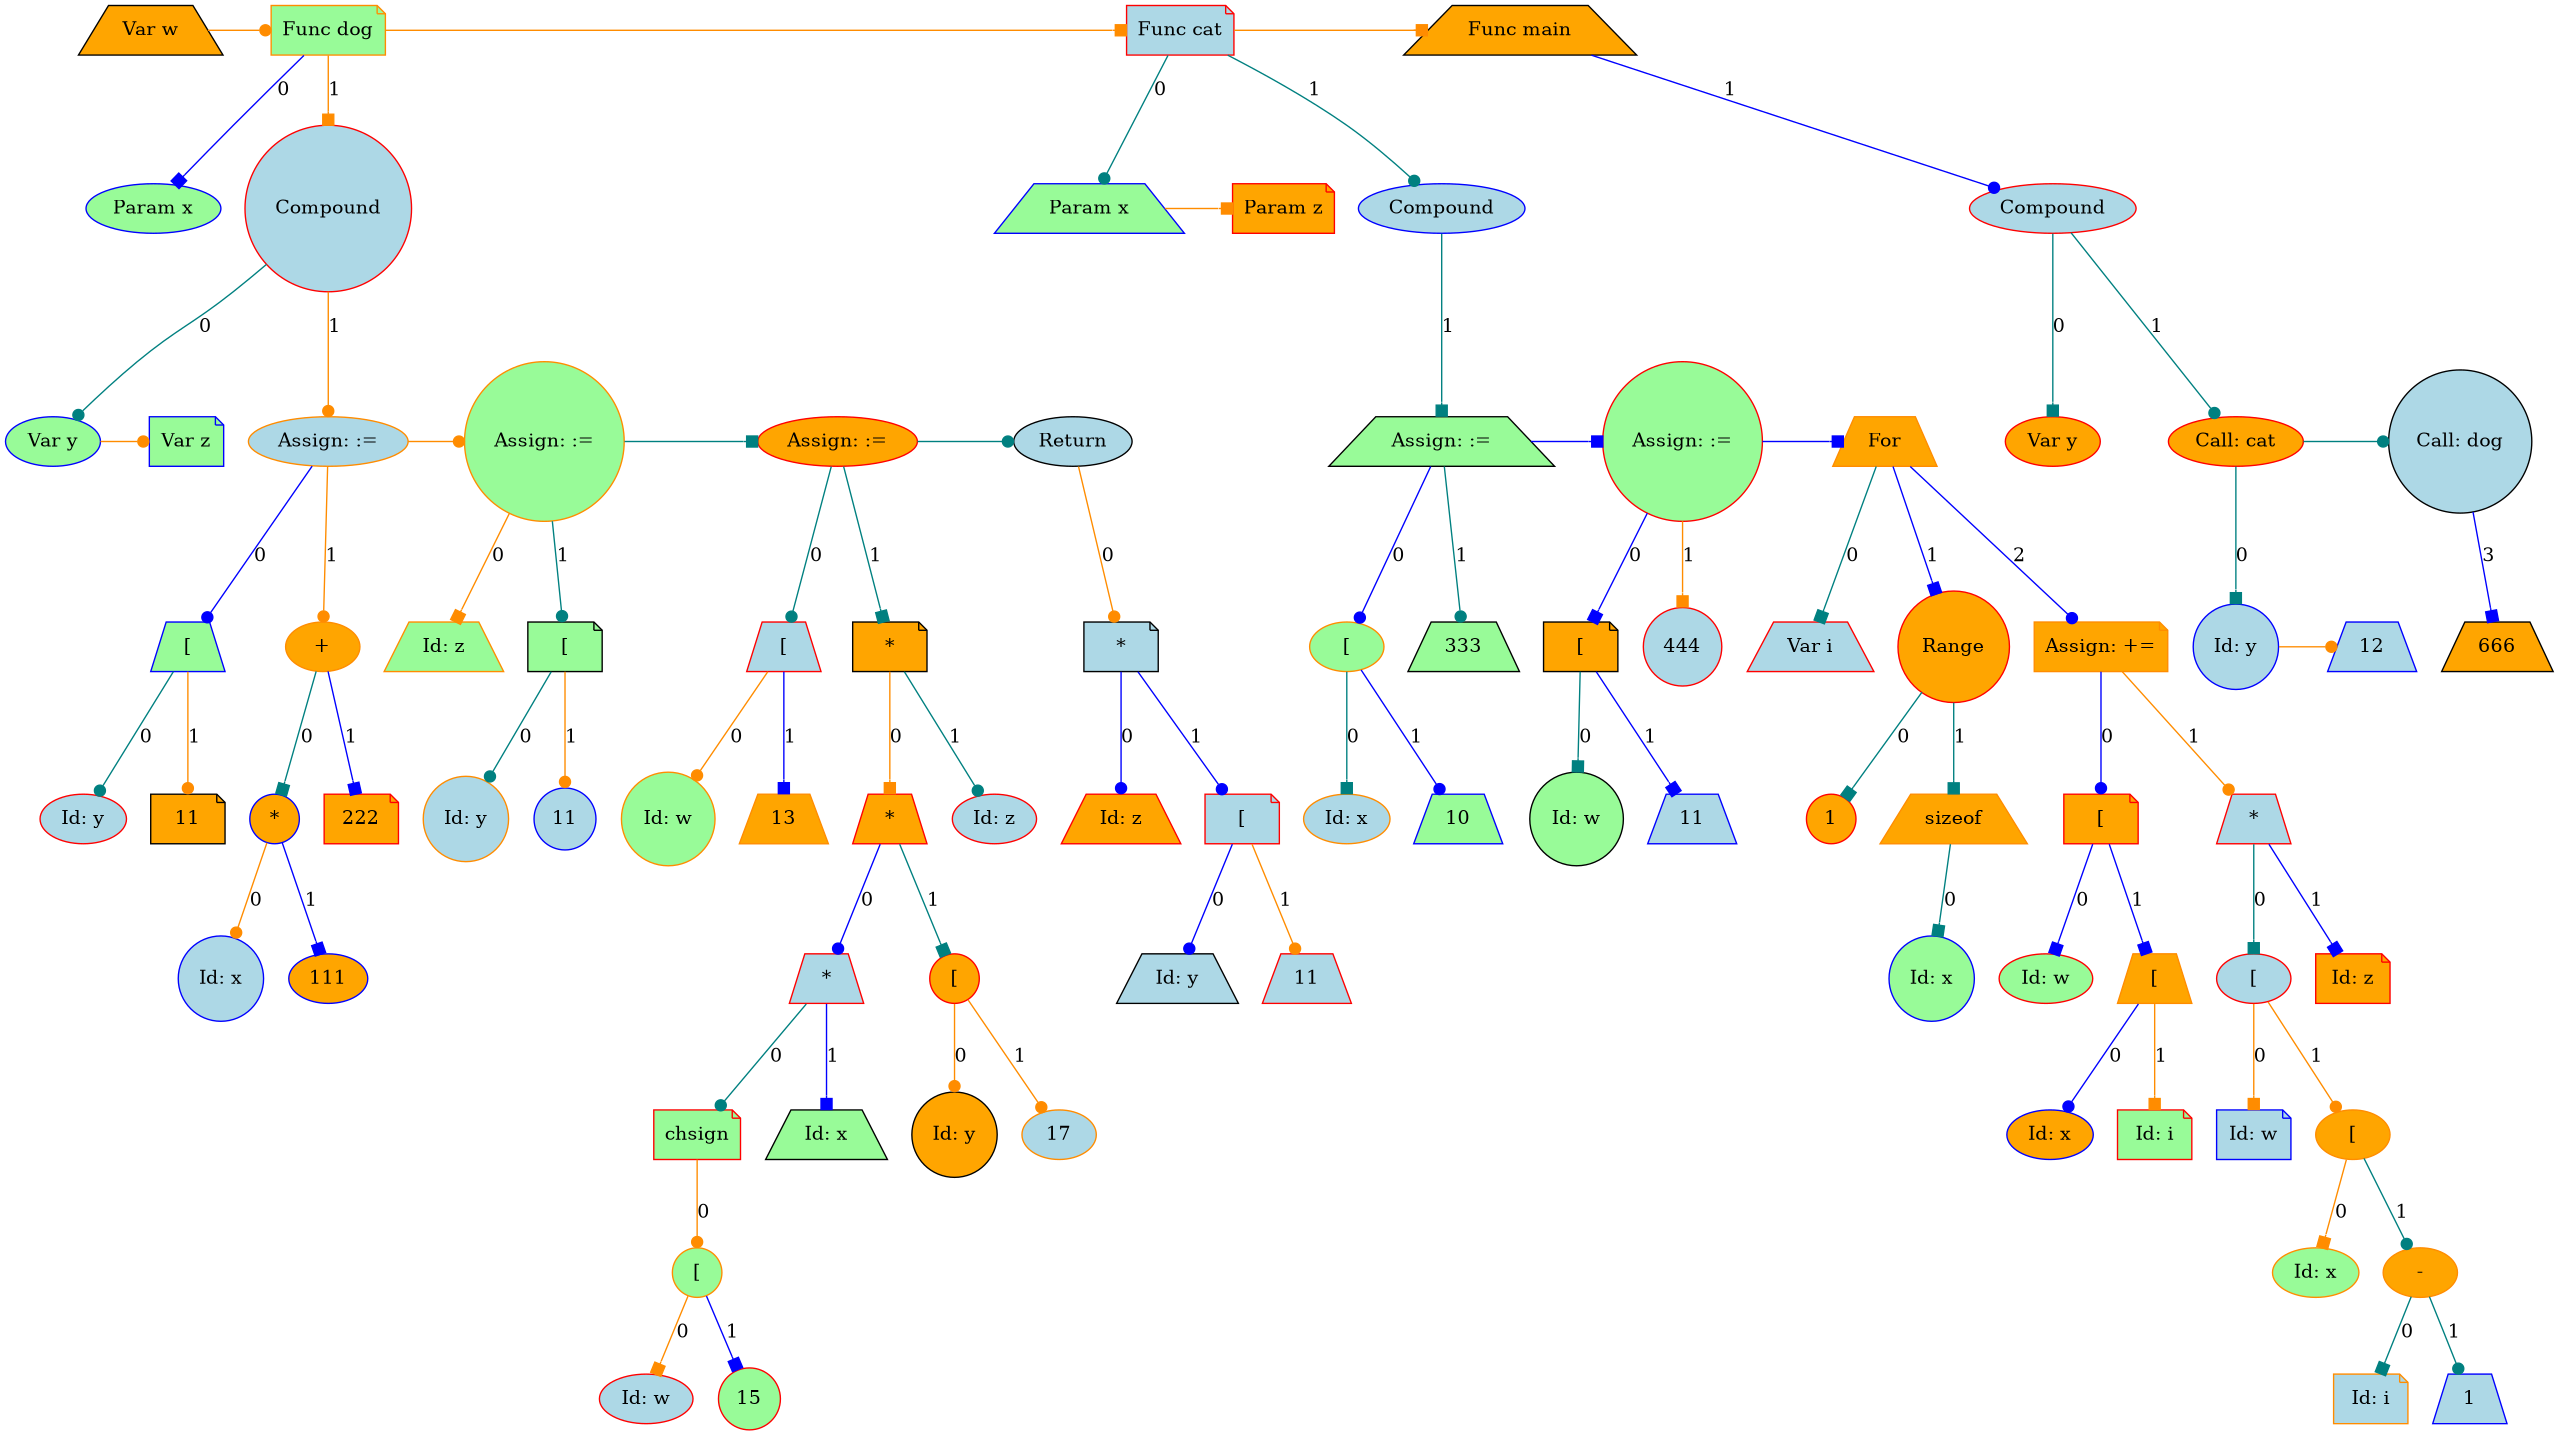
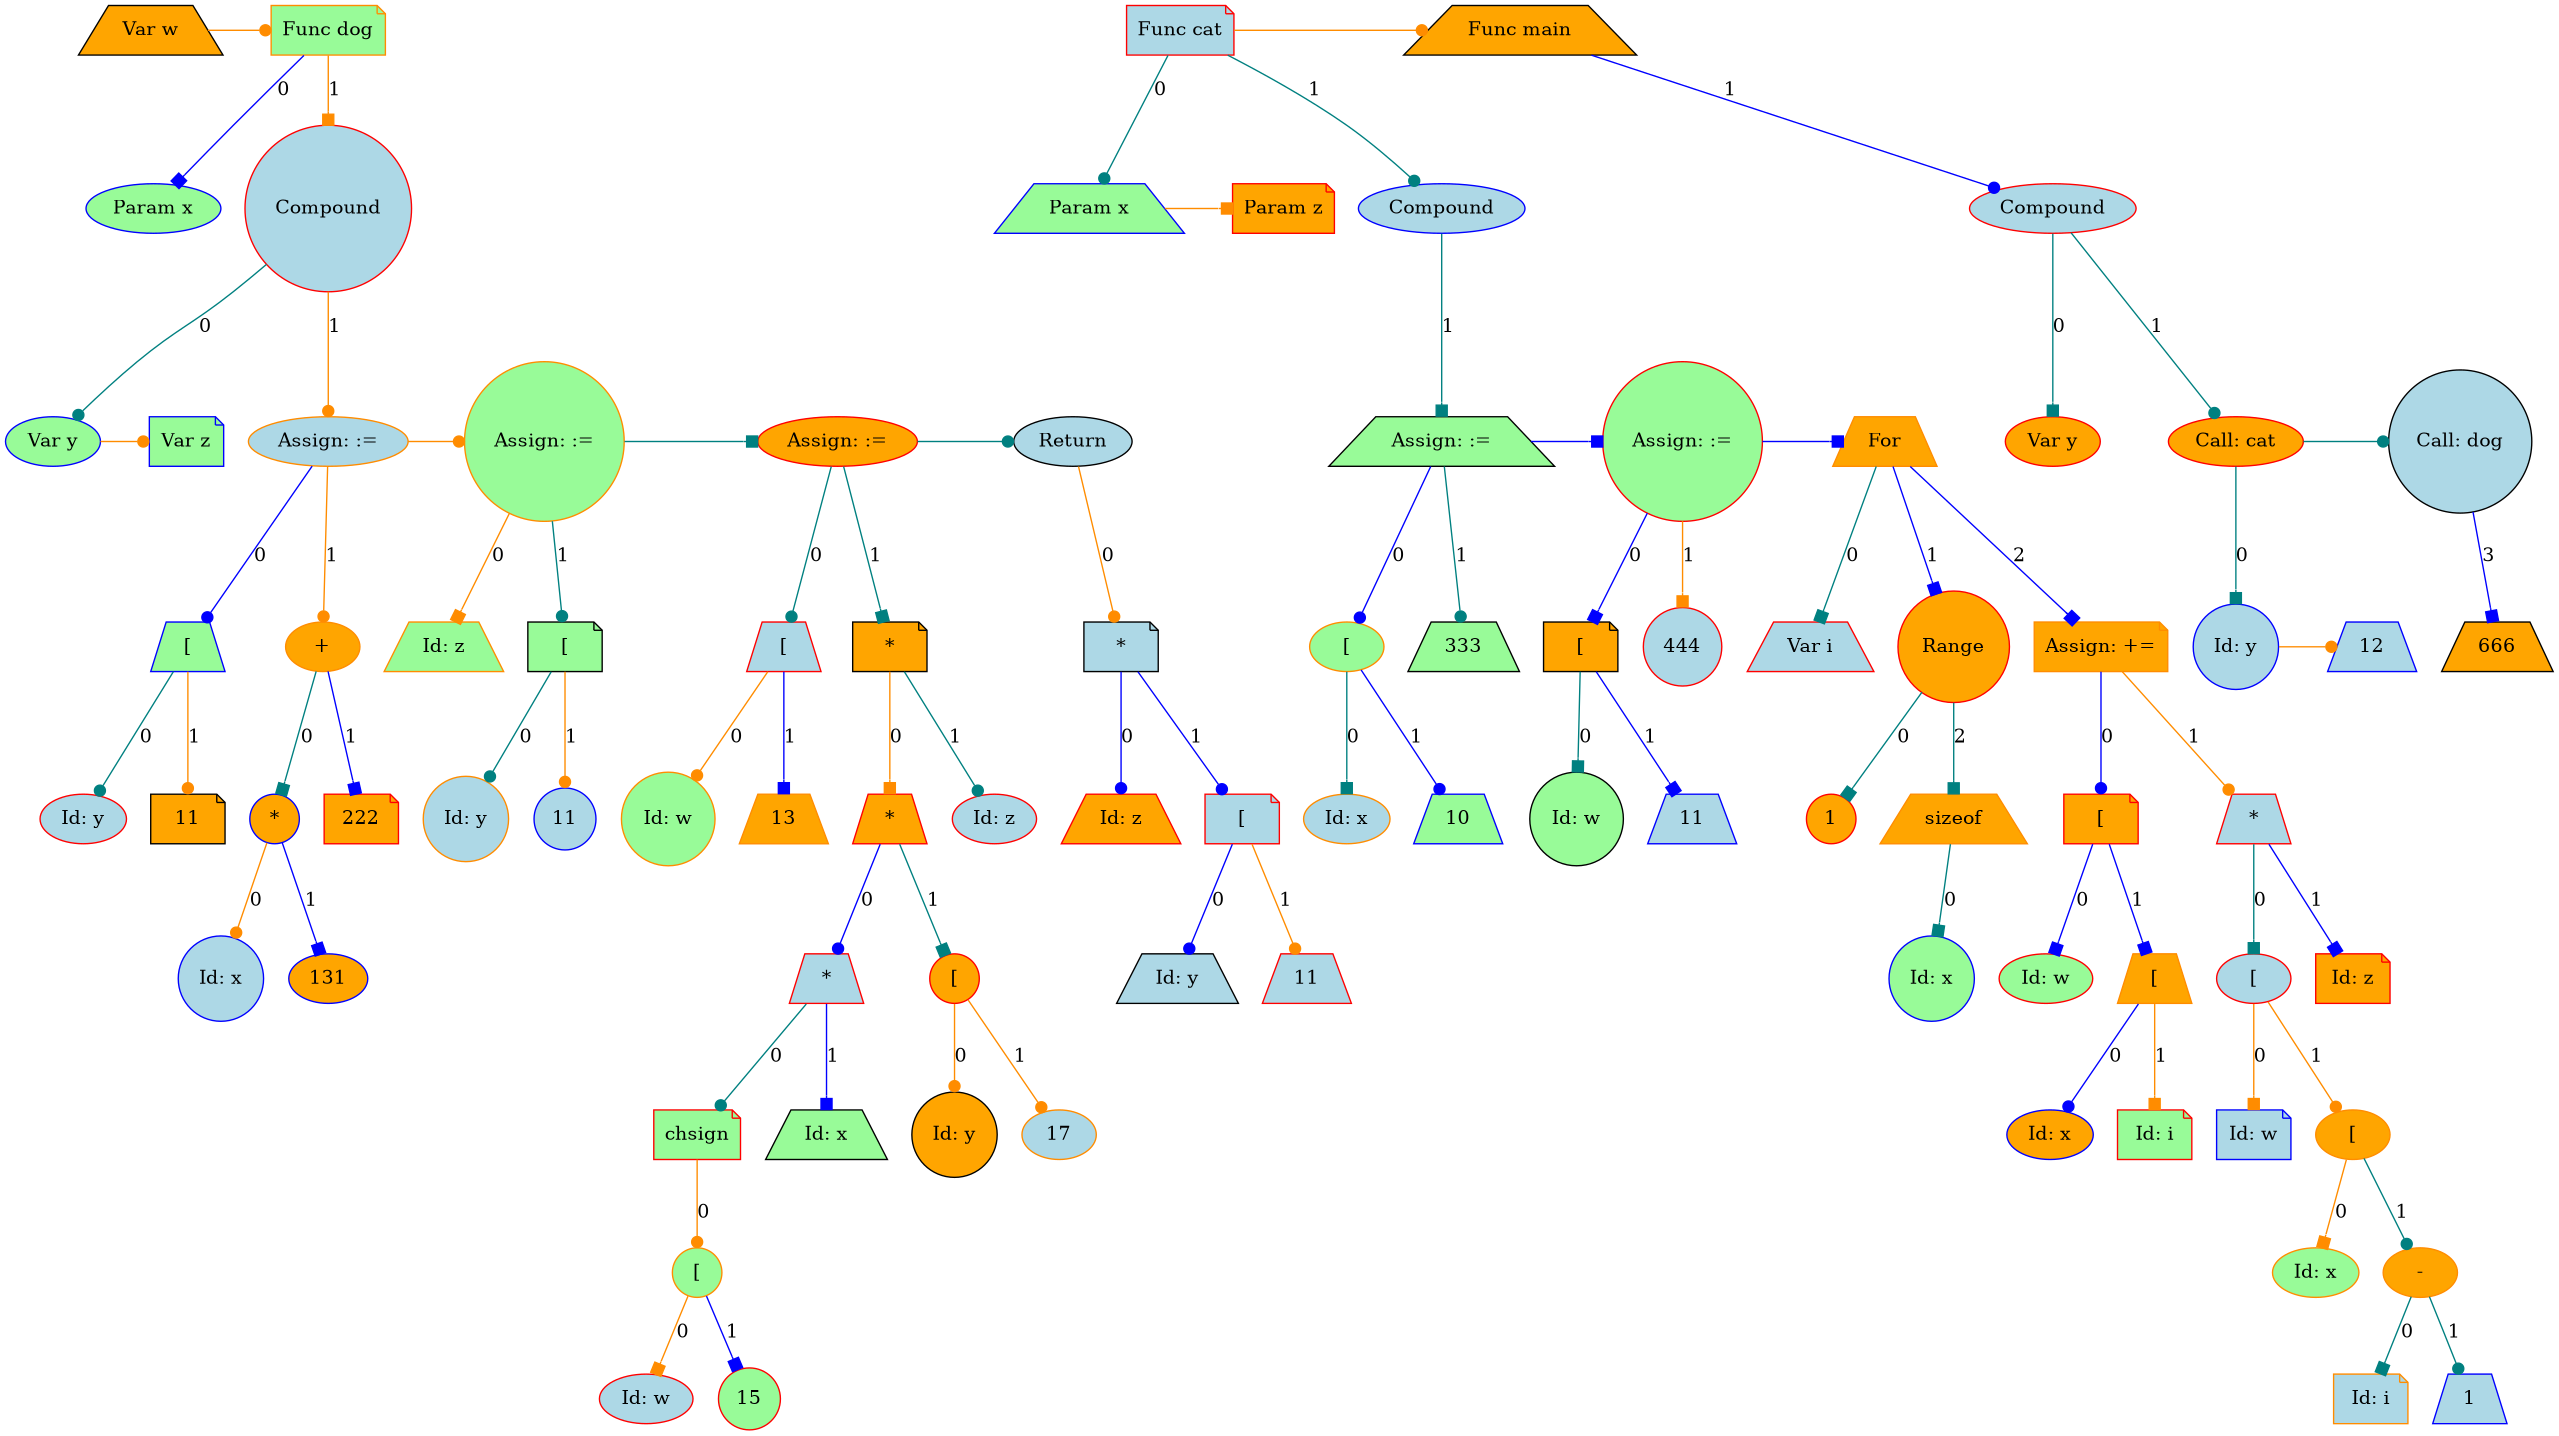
(749, 30) -> none
(1325, 30) -> (1325, 30)
(1989, 540) -> (1989, 540)
(1961, 737) -> (1961, 737)
(328, 979) -> (328, 979)
